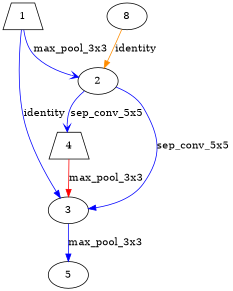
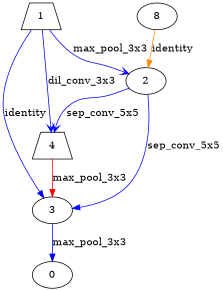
none -> (46, 77)
(68, 275) -> (52, 275)
